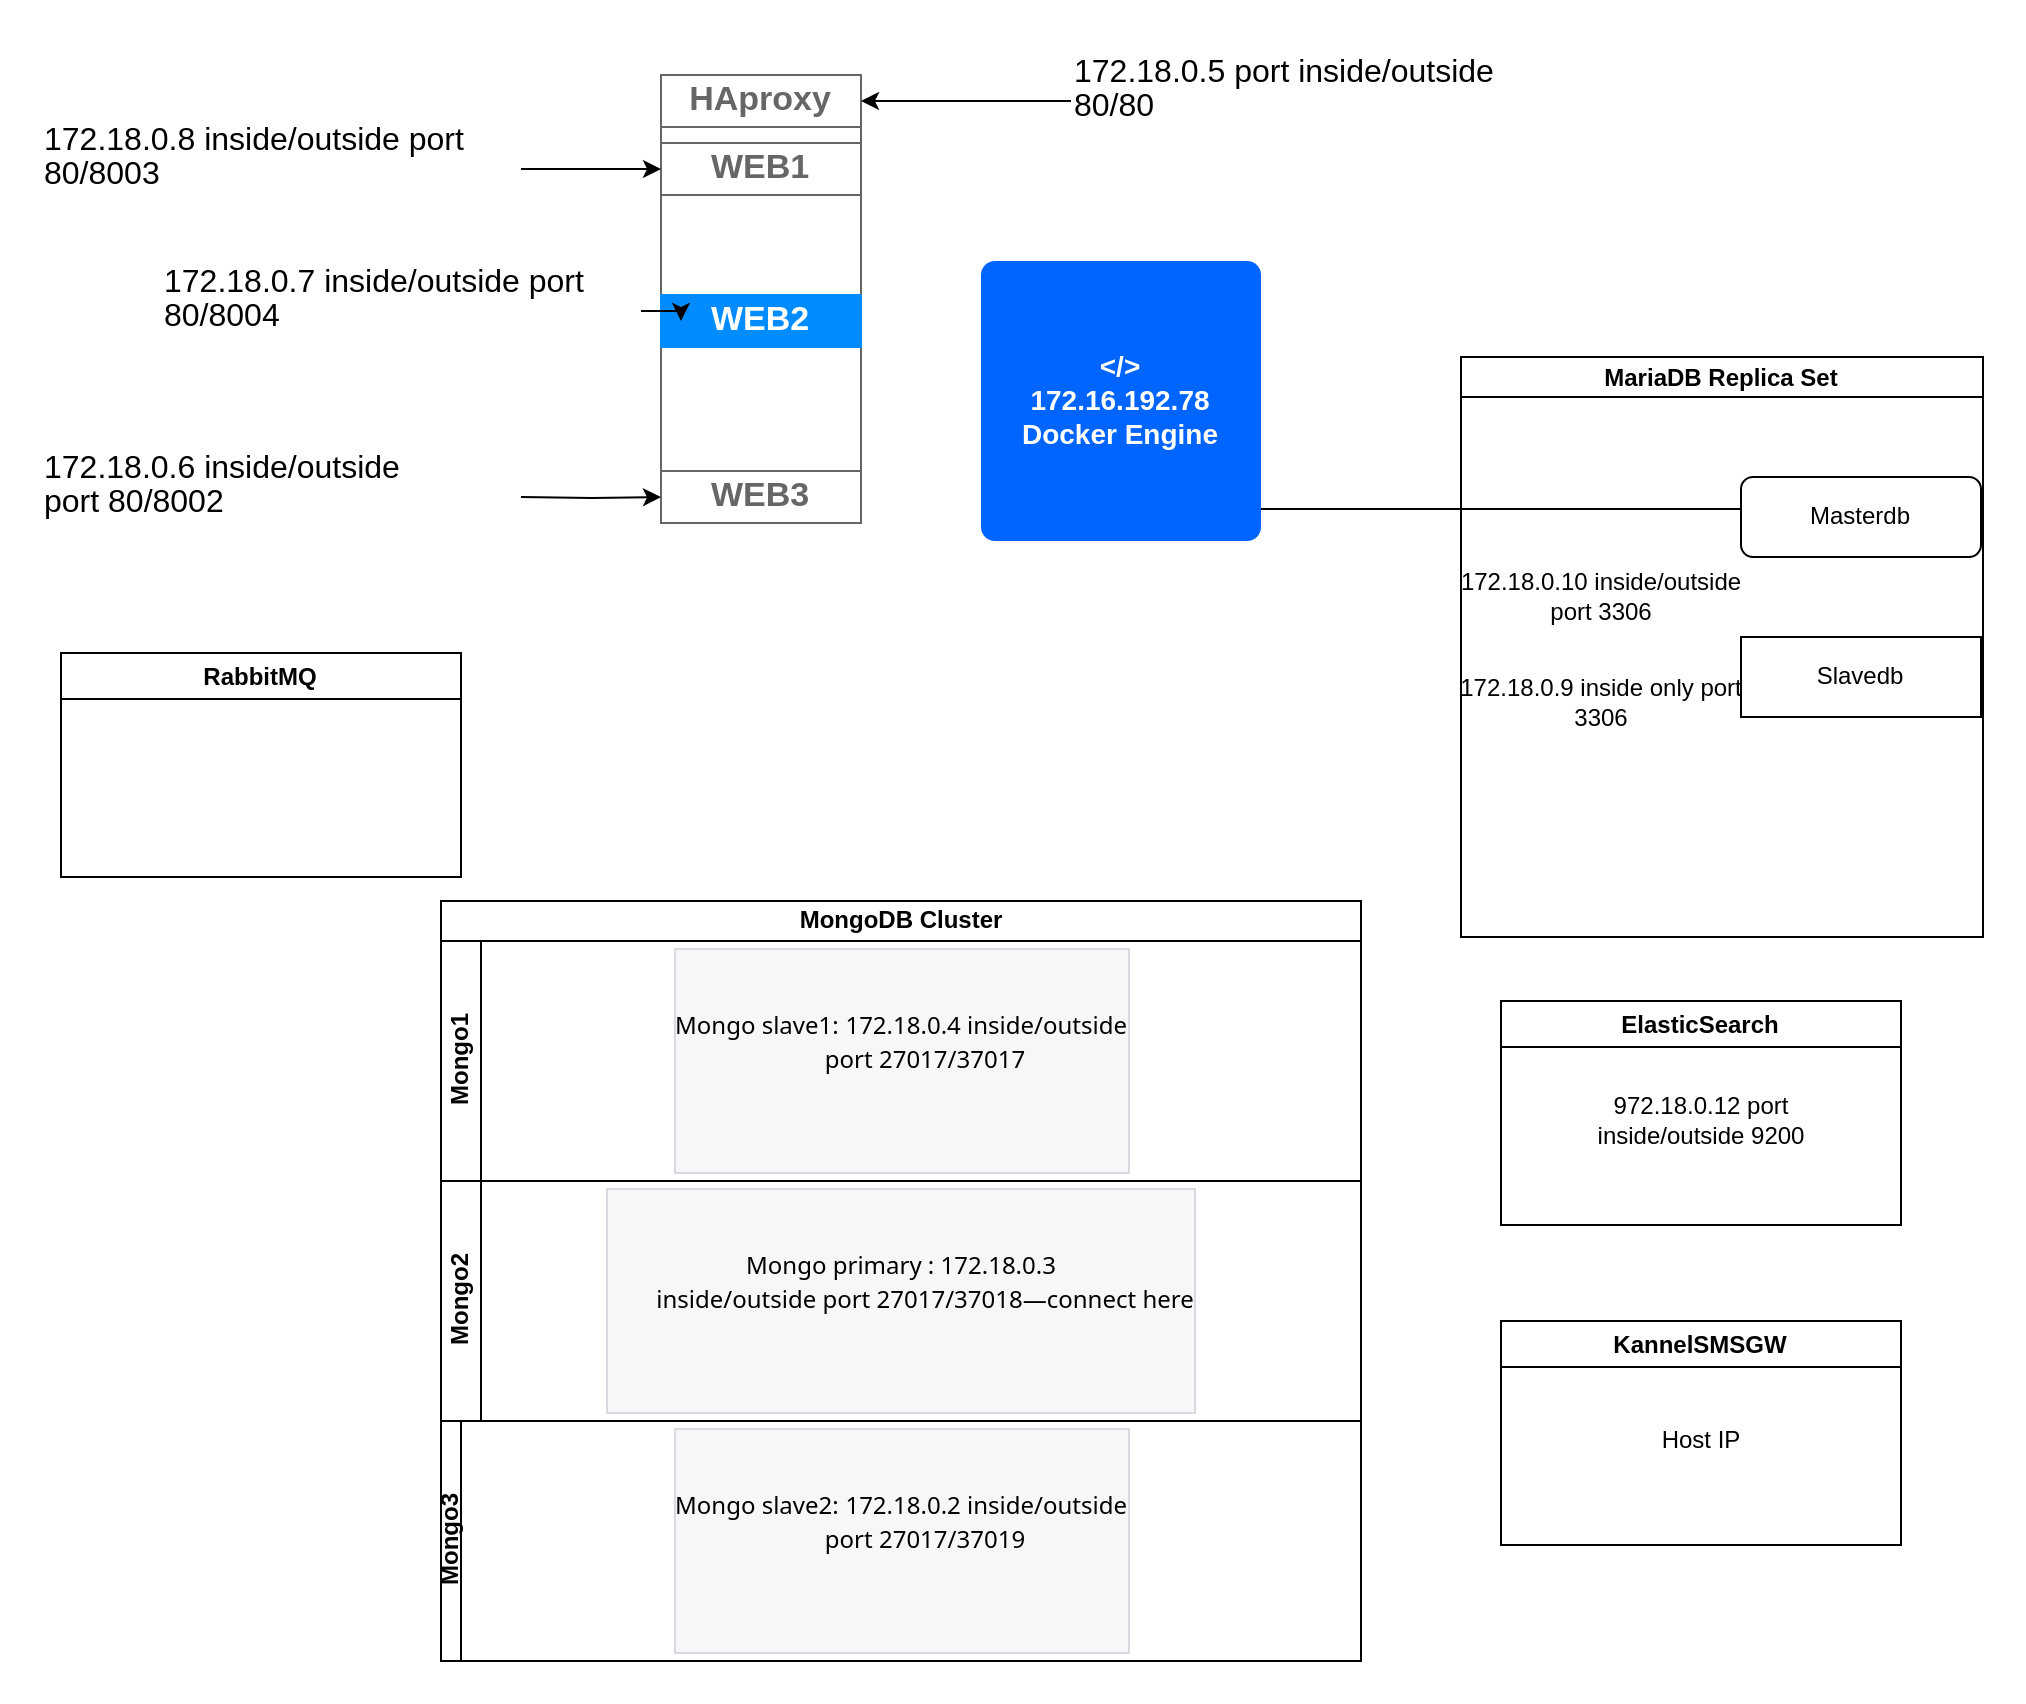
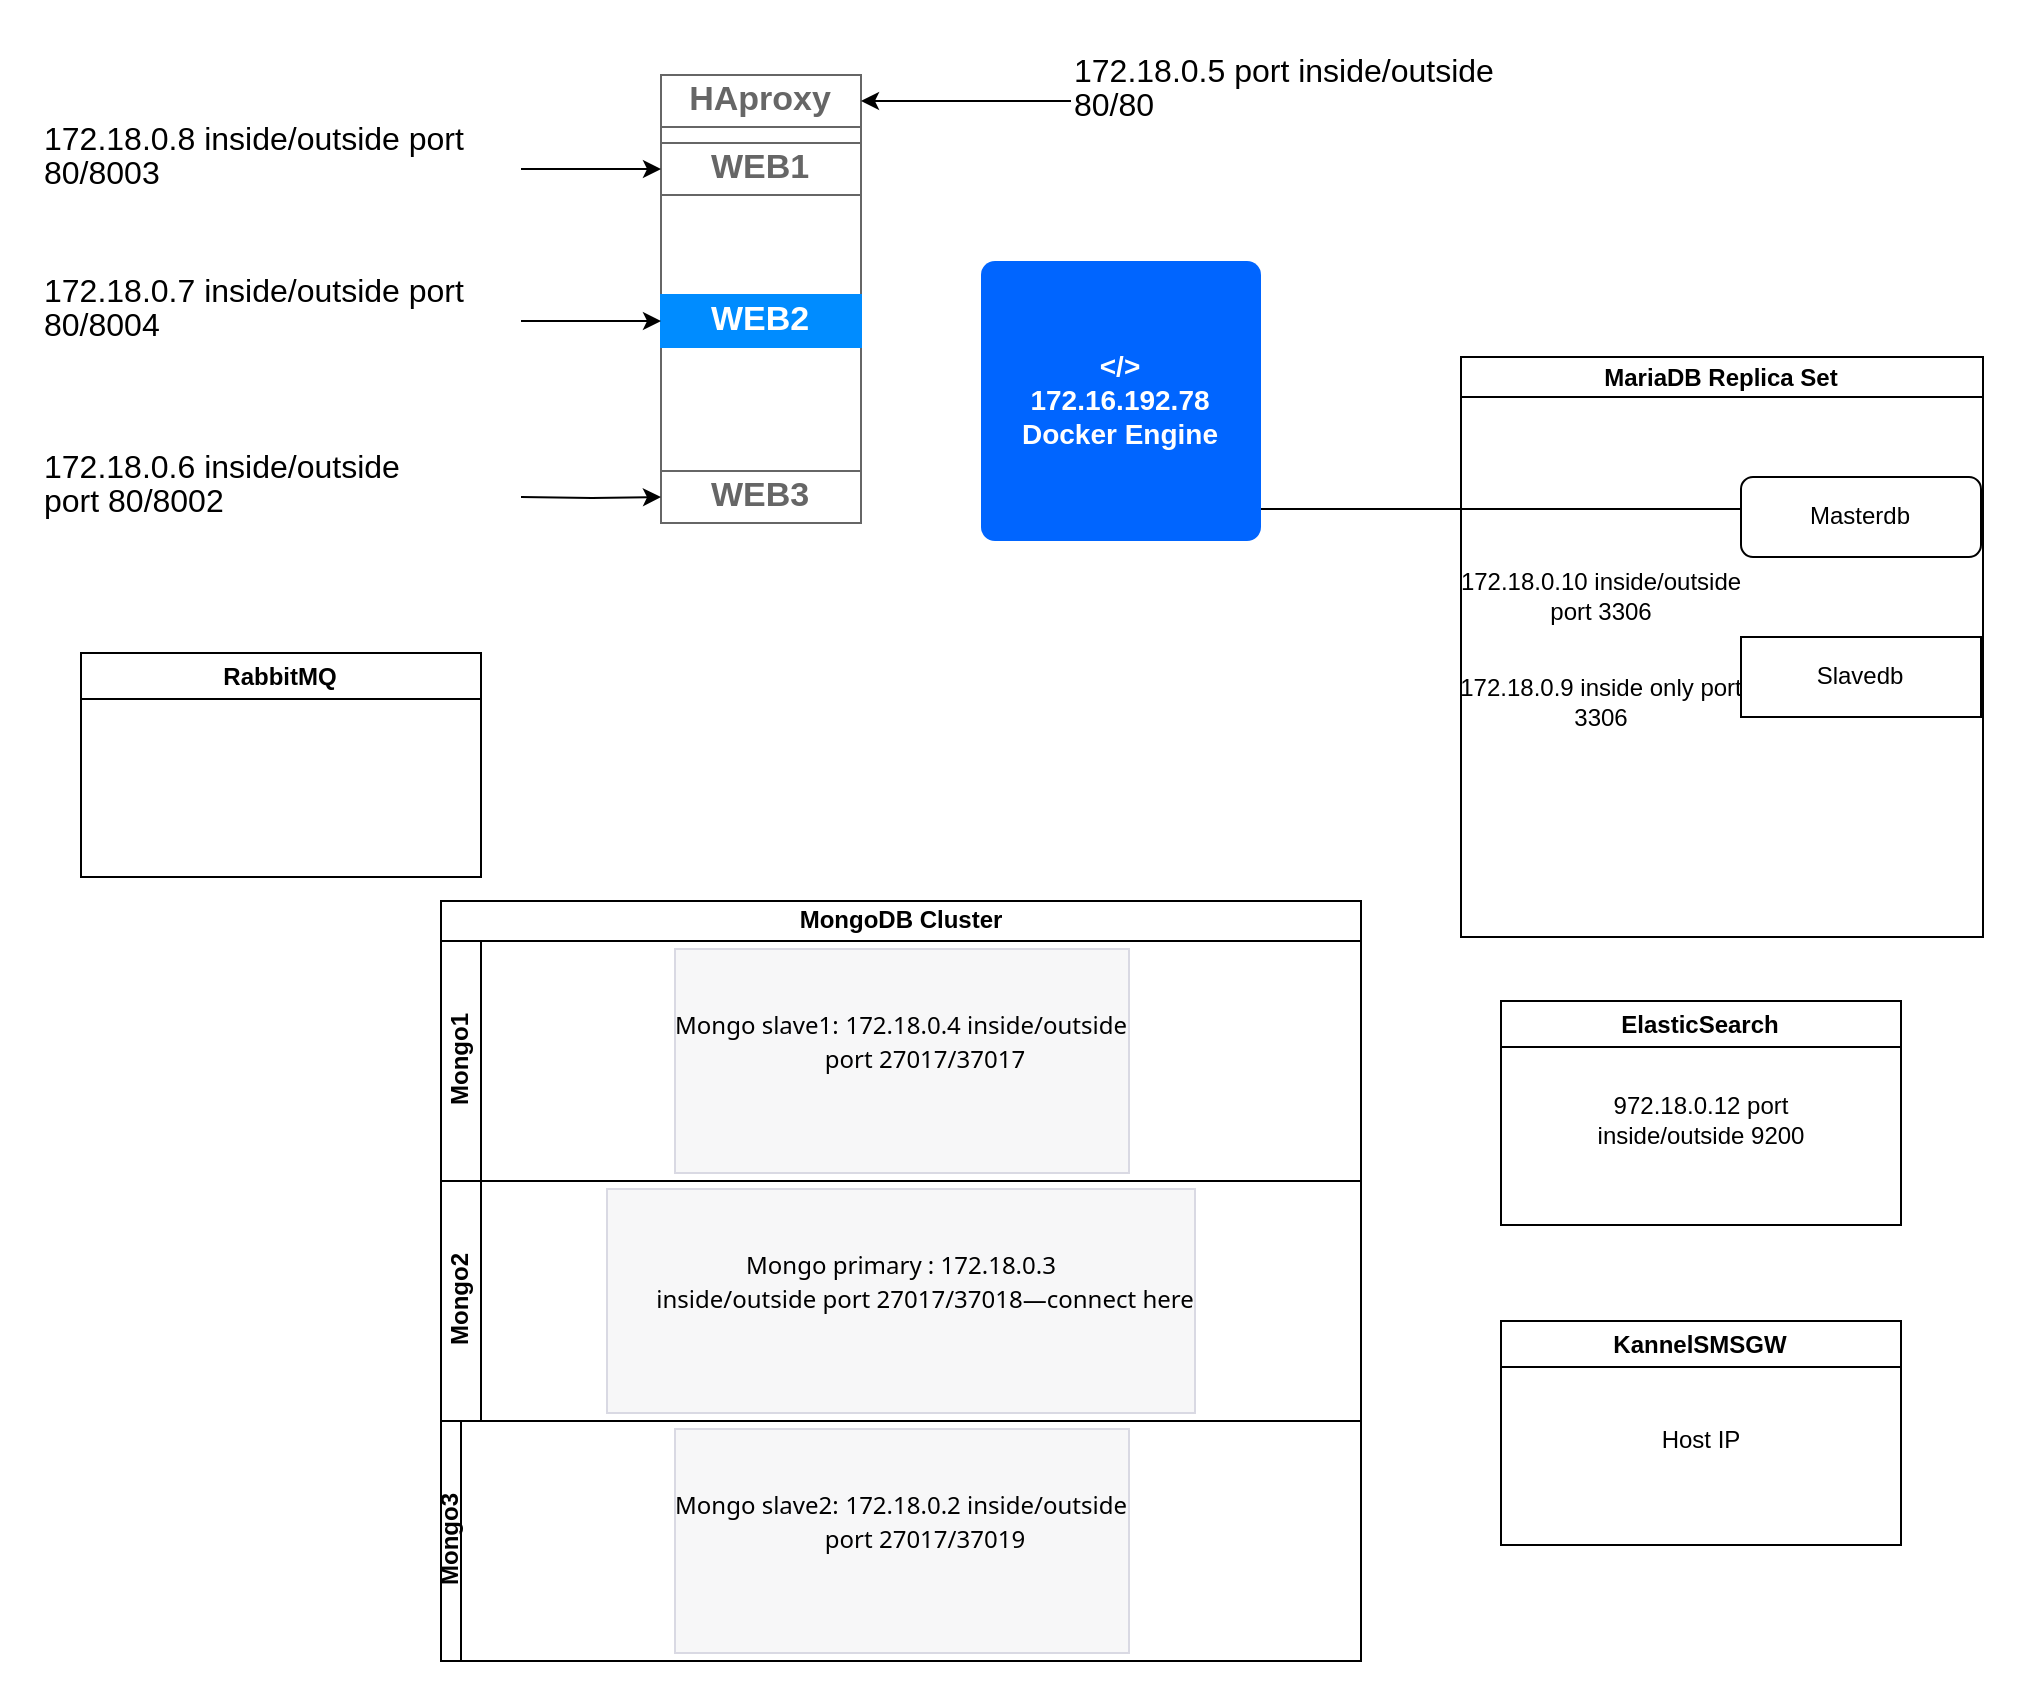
(401, 311) -> (281, 321)
(261, 765) -> (281, 765)
